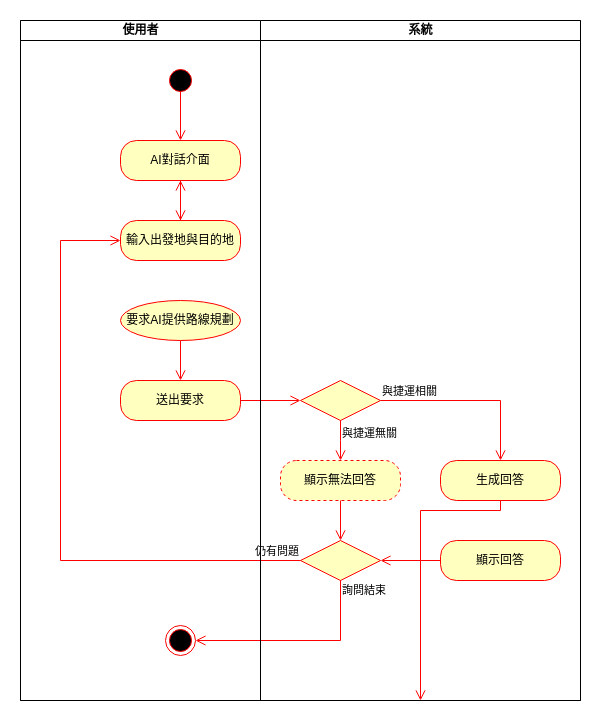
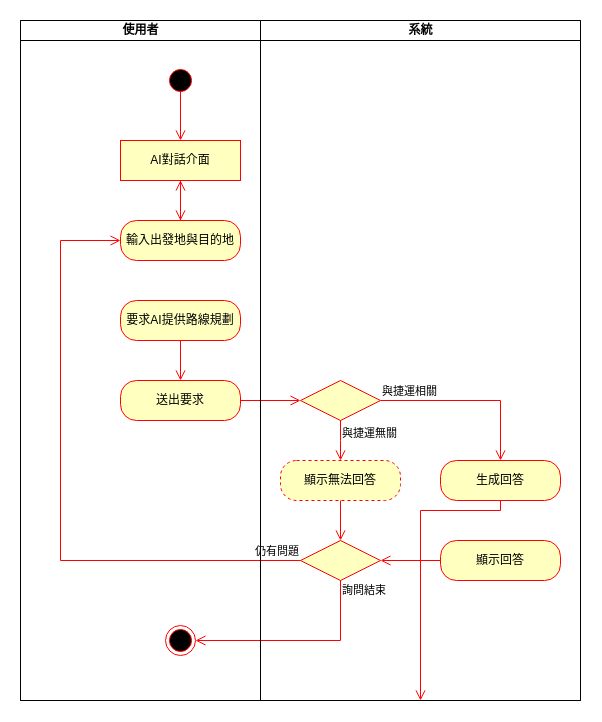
(181, 161) -> (181, 161)
(181, 321) -> (181, 321)
